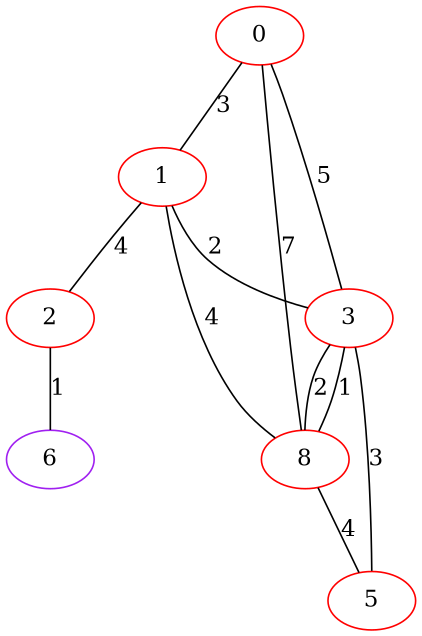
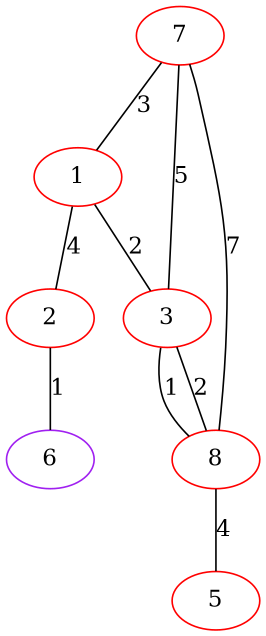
(260, 36) -> (180, 36)
(200, 333) -> none
(368, 459) -> none
